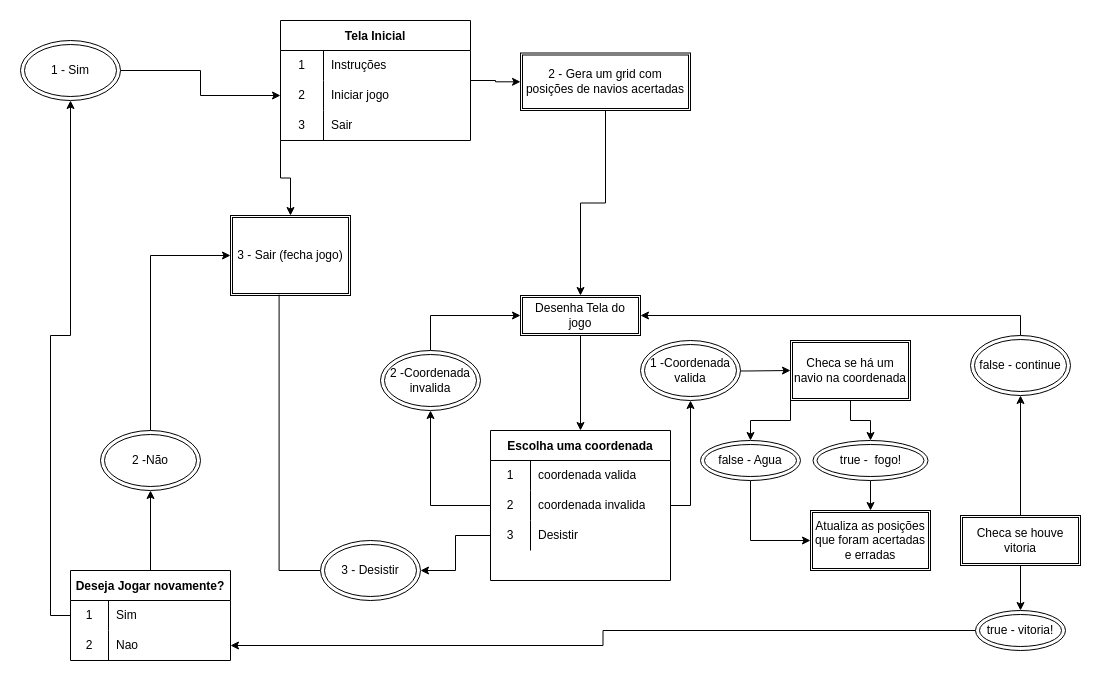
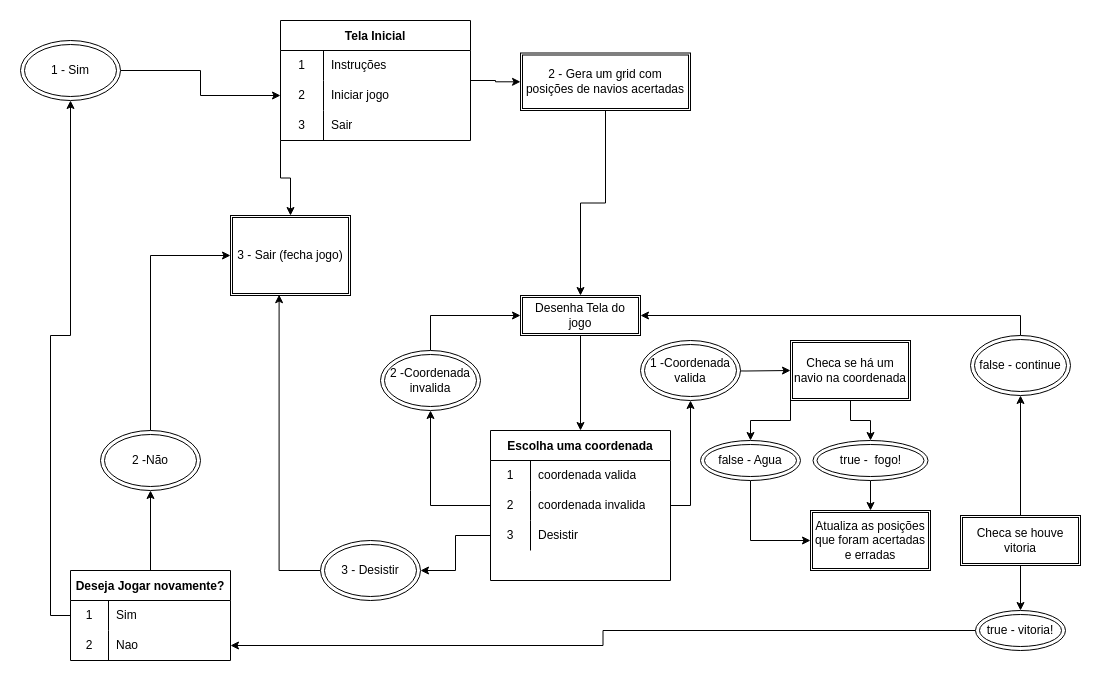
(279, 300) -> (279, 303)
